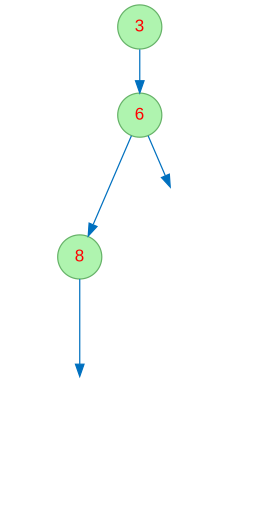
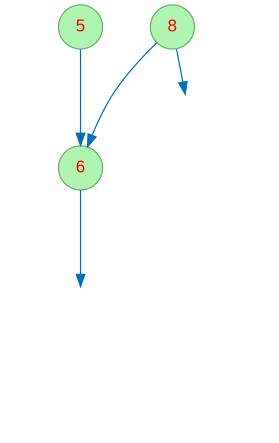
(140, 27) -> (81, 27)
(112, 180) -> (119, 85)
